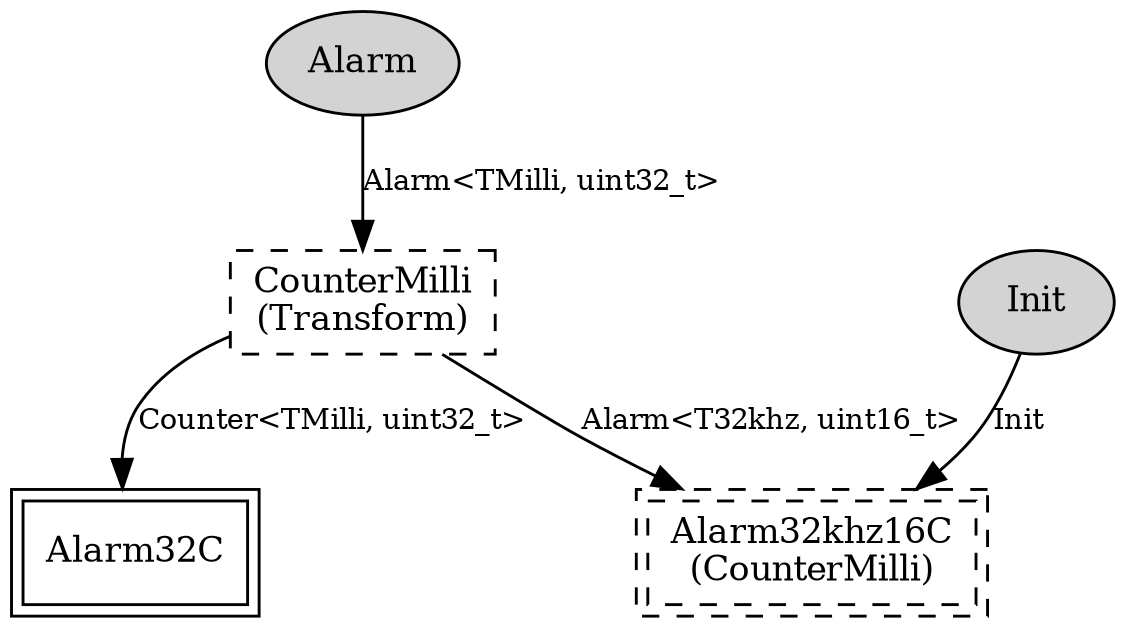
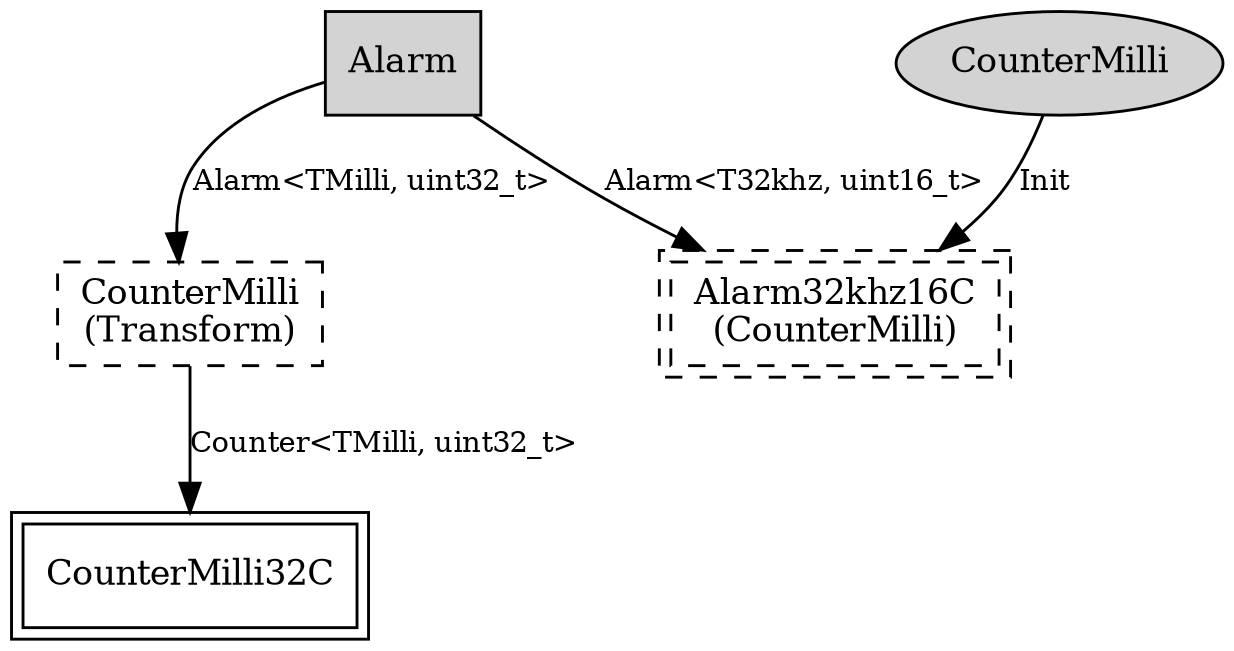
(363, 63) -> (403, 63)
(1036, 302) -> (1060, 63)
(548, 418) -> (573, 180)
(135, 553) -> (190, 576)
